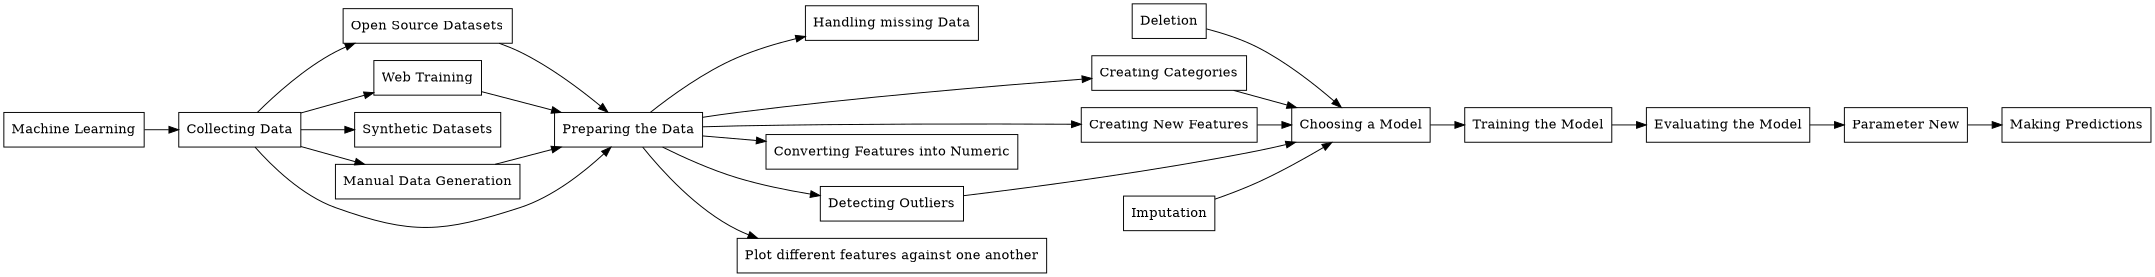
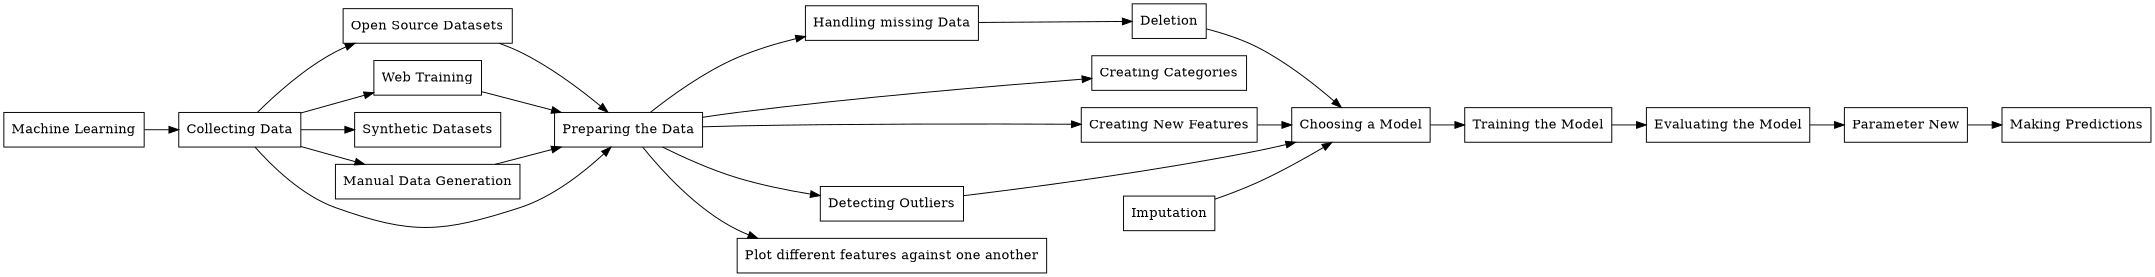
none -> (1050, 22)
(1260, 98) -> none
(892, 152) -> none
